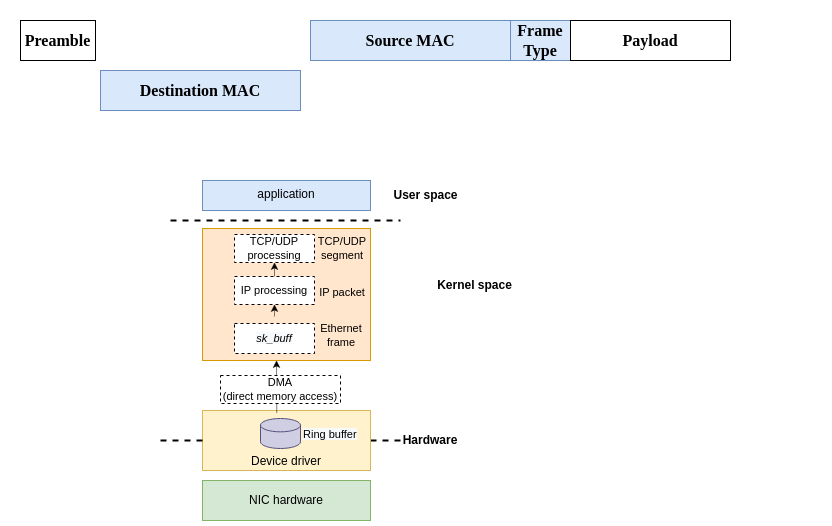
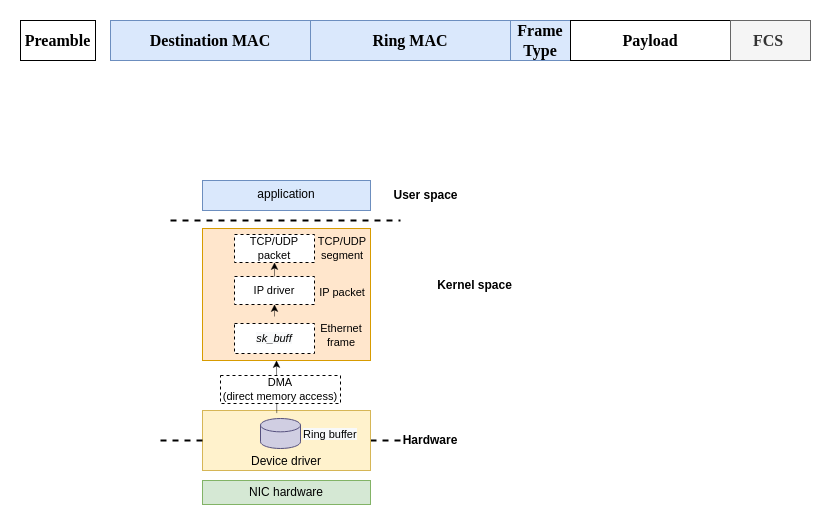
(411, 41) -> (411, 41)
none -> (771, 41)
(201, 91) -> (211, 41)
(275, 249) -> (275, 249)
(275, 291) -> (275, 291)
(287, 501) -> (287, 493)
